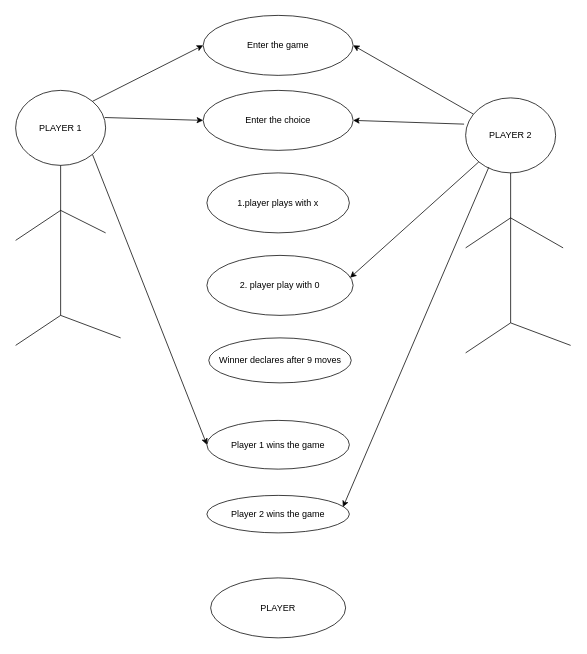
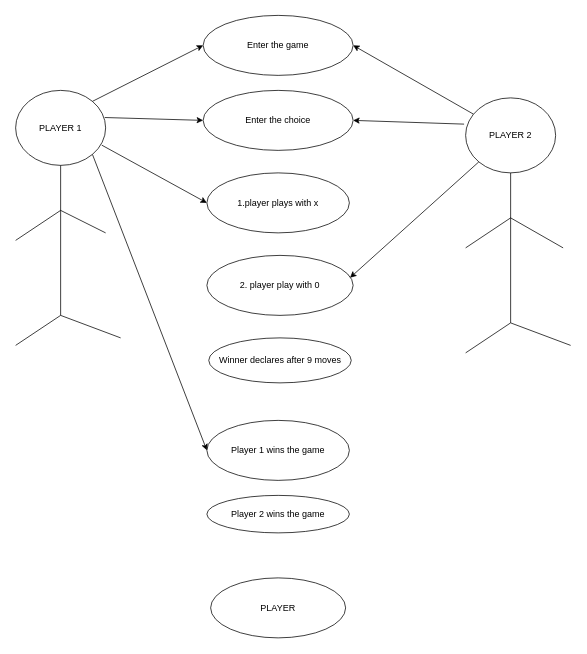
none -> (152, 173)
(417, 335) -> none
(278, 445) -> (278, 450)
